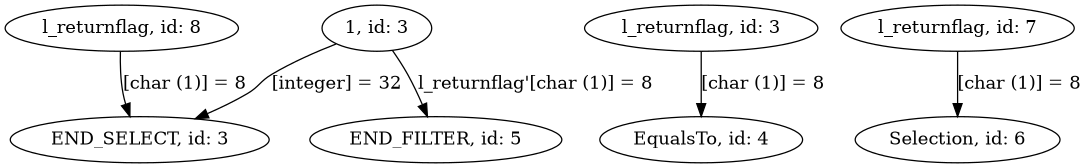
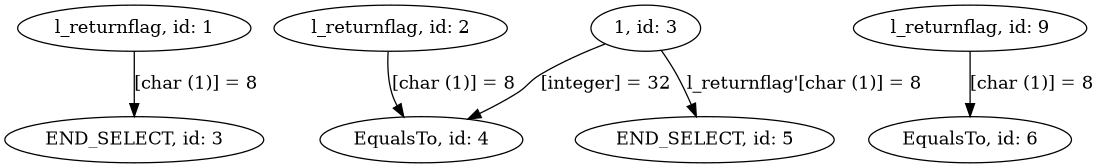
(122, 28) -> (134, 28)
(701, 28) -> (391, 28)
(958, 28) -> (970, 28)
(270, 76) -> (540, 75)
(436, 140) -> (705, 140)
(958, 140) -> (970, 140)
